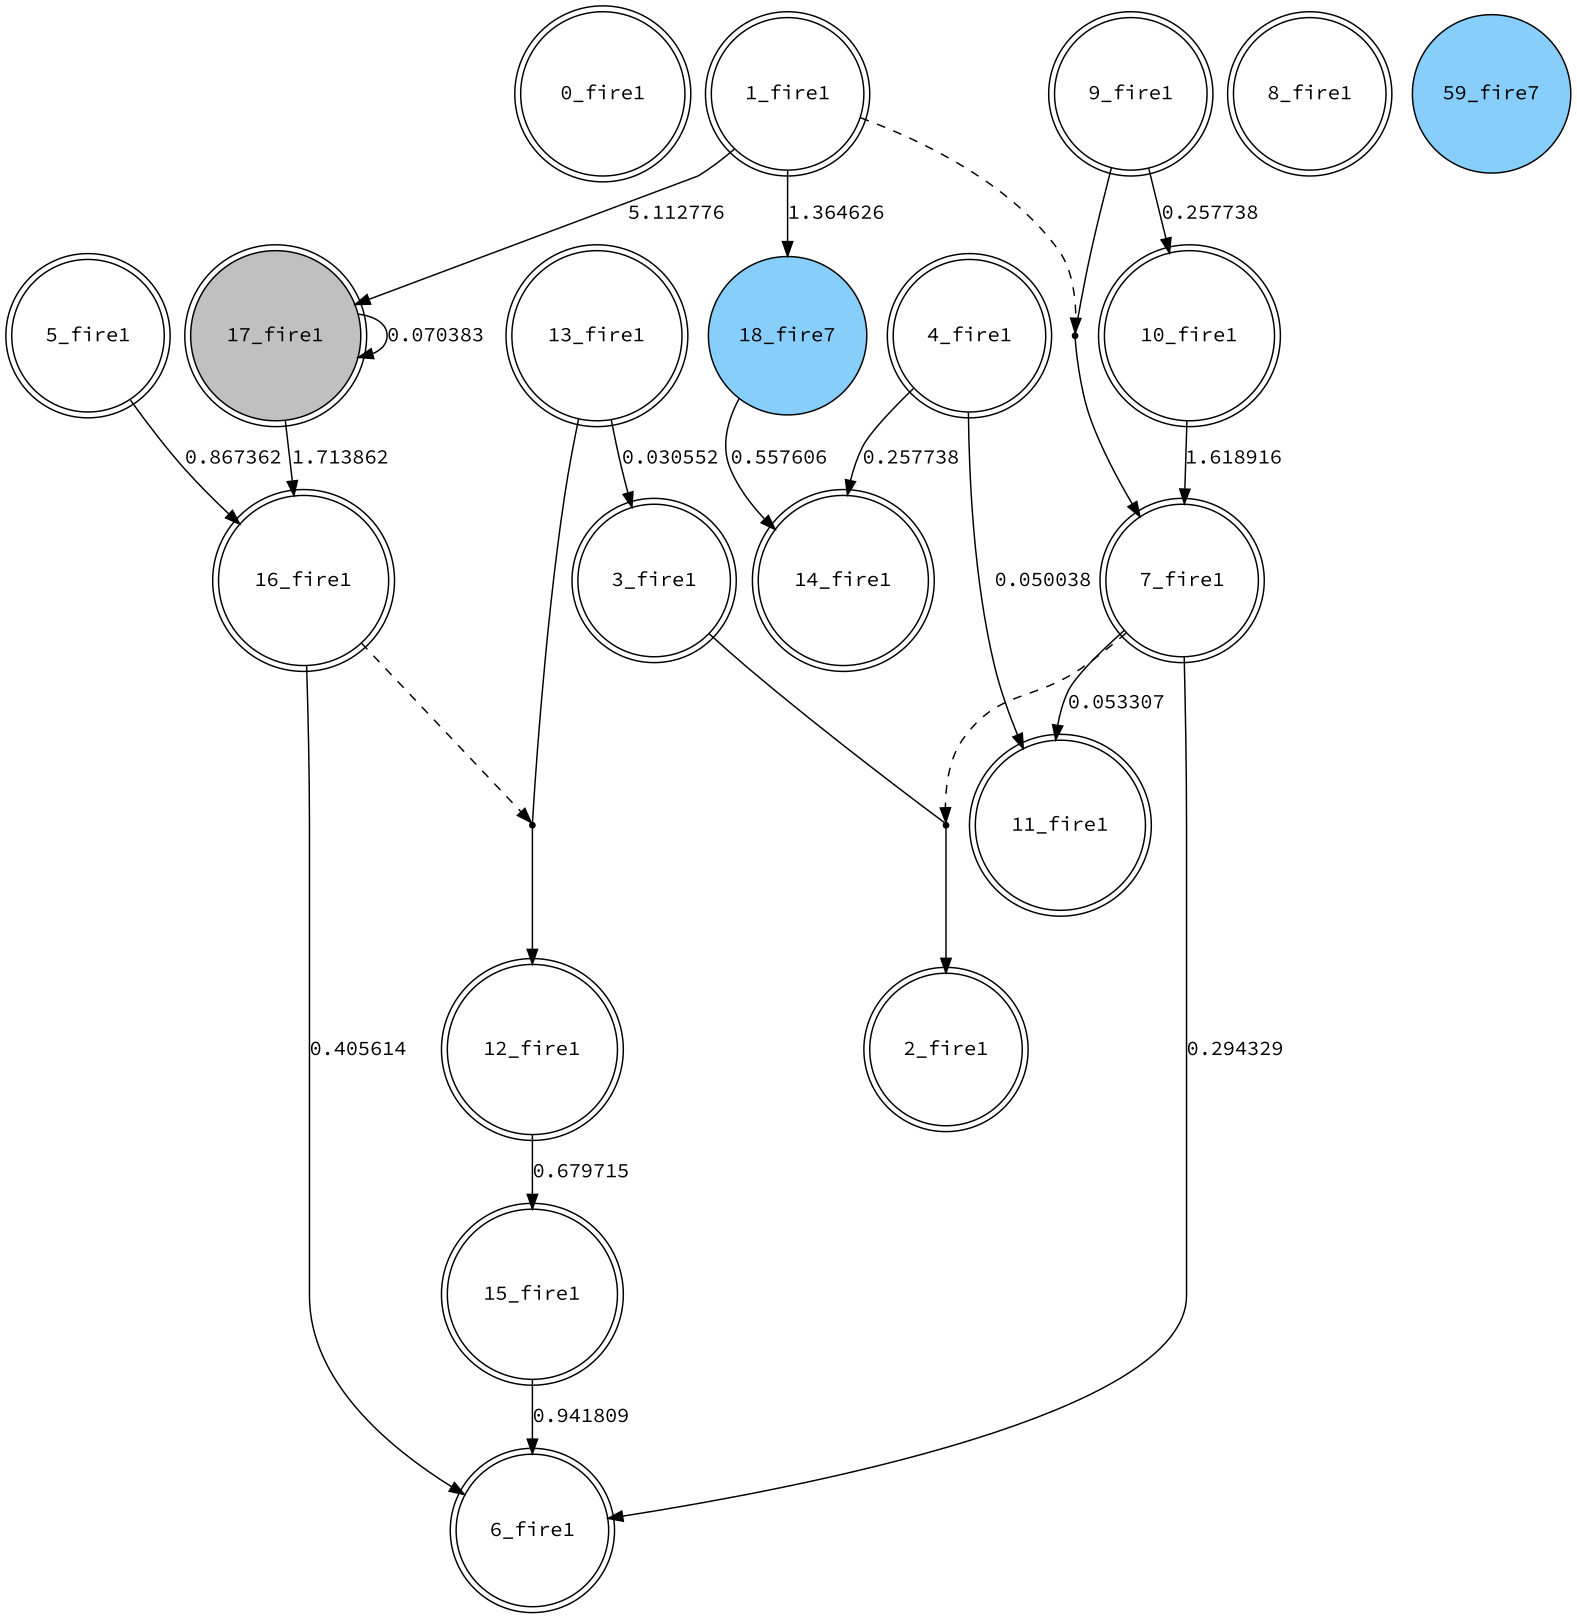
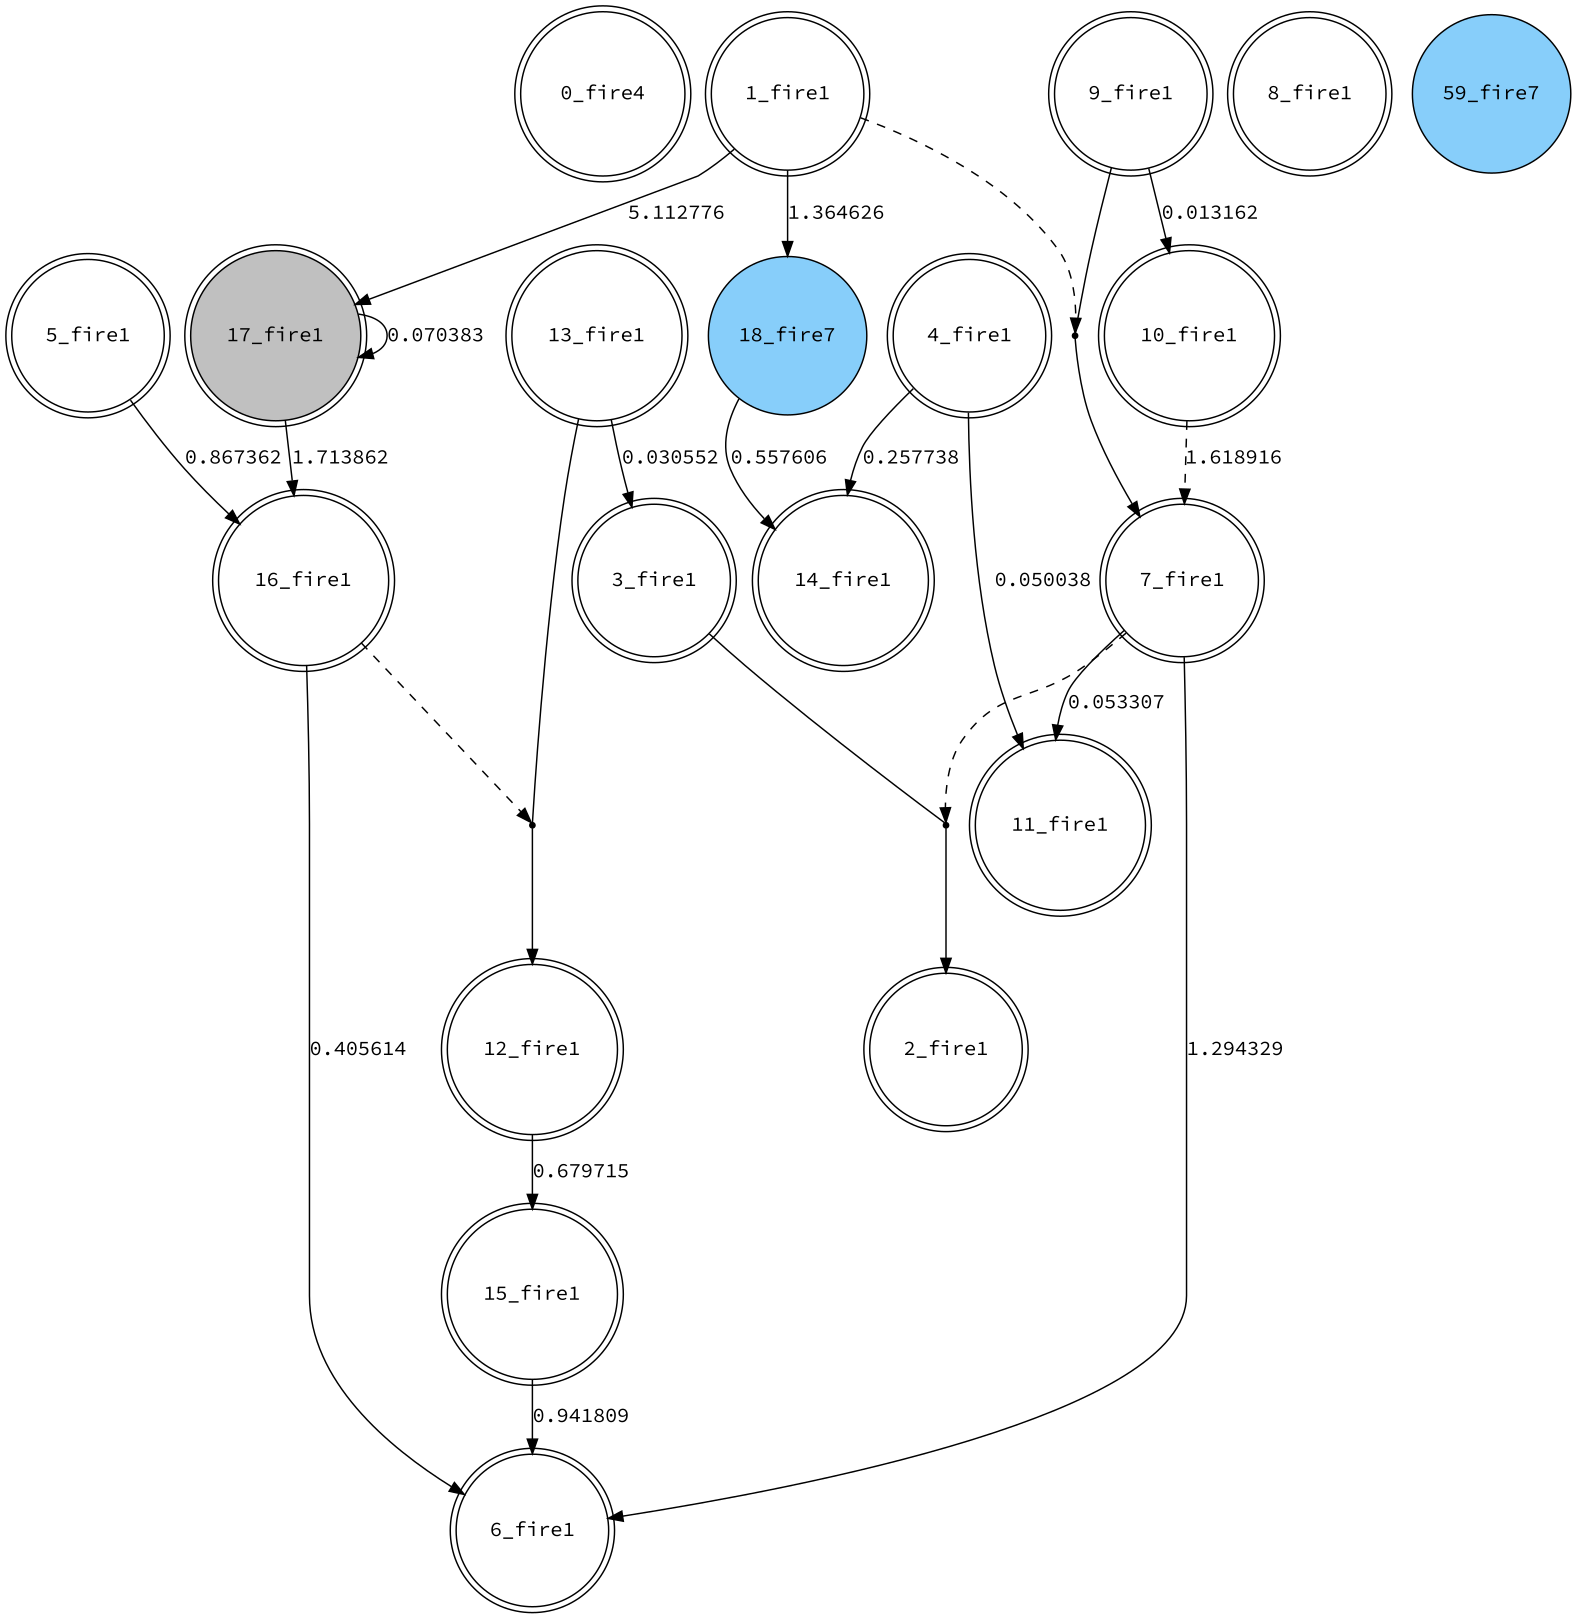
(603, 94) -> (603, 94)
(1211, 213) -> (1211, 213)
(1186, 455) -> (1186, 455)
(1236, 1050) -> (1236, 1050)
